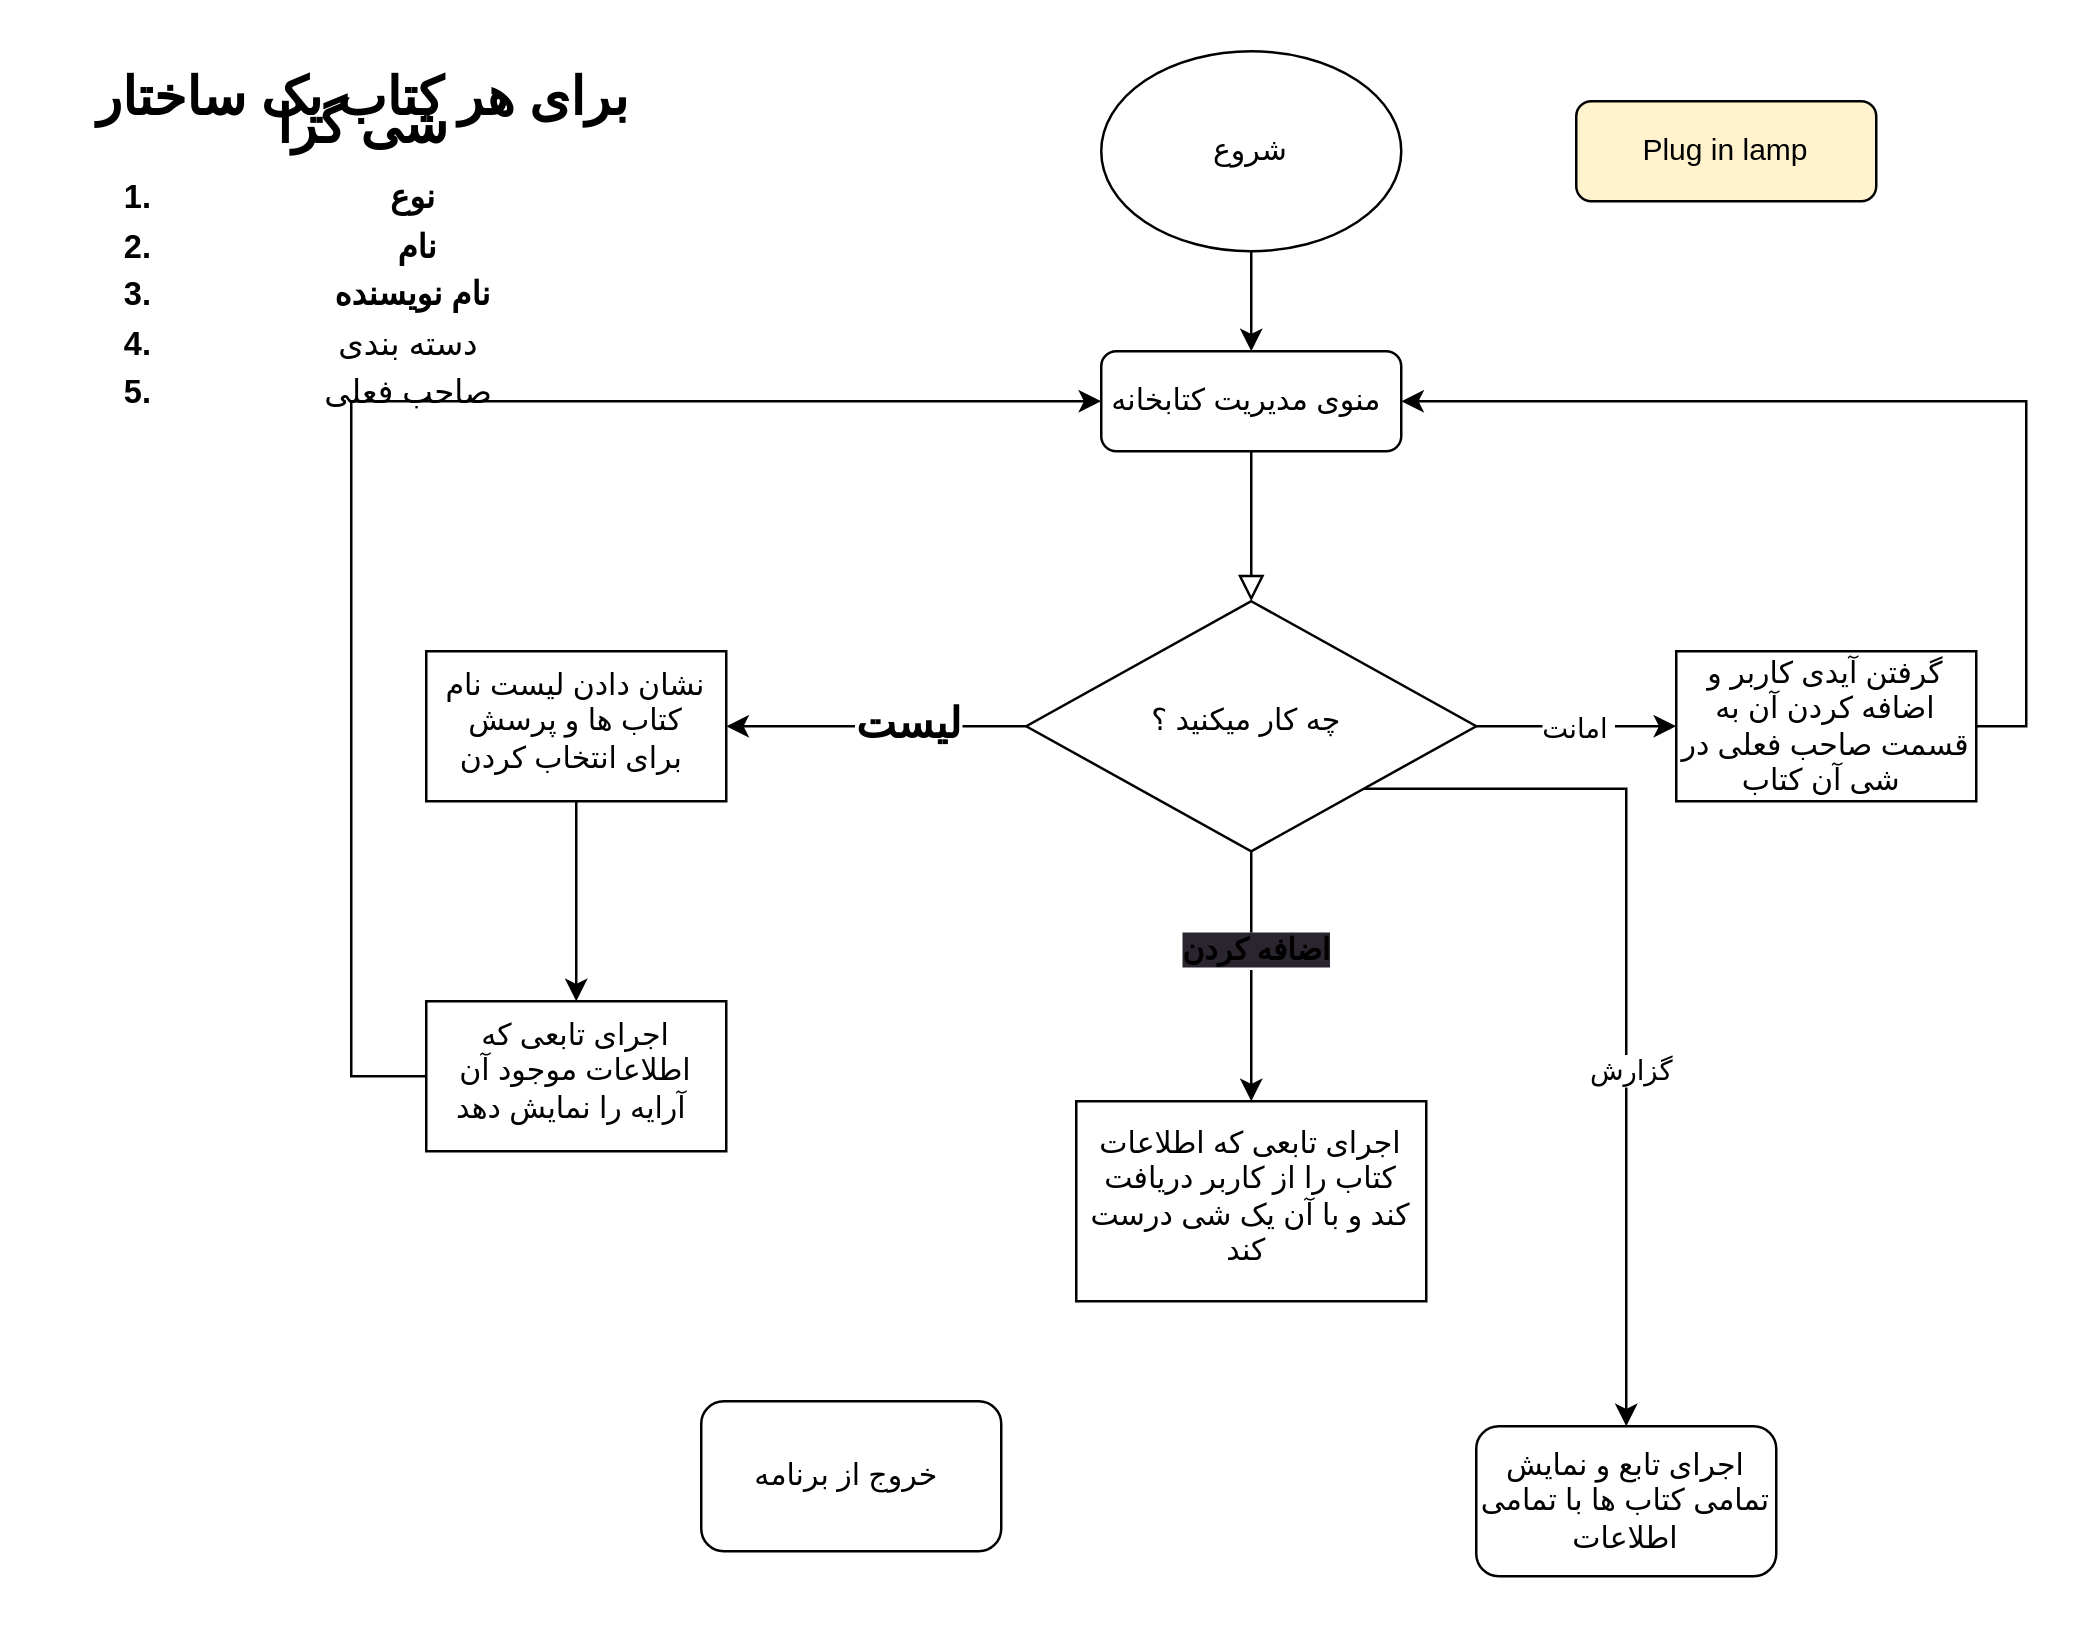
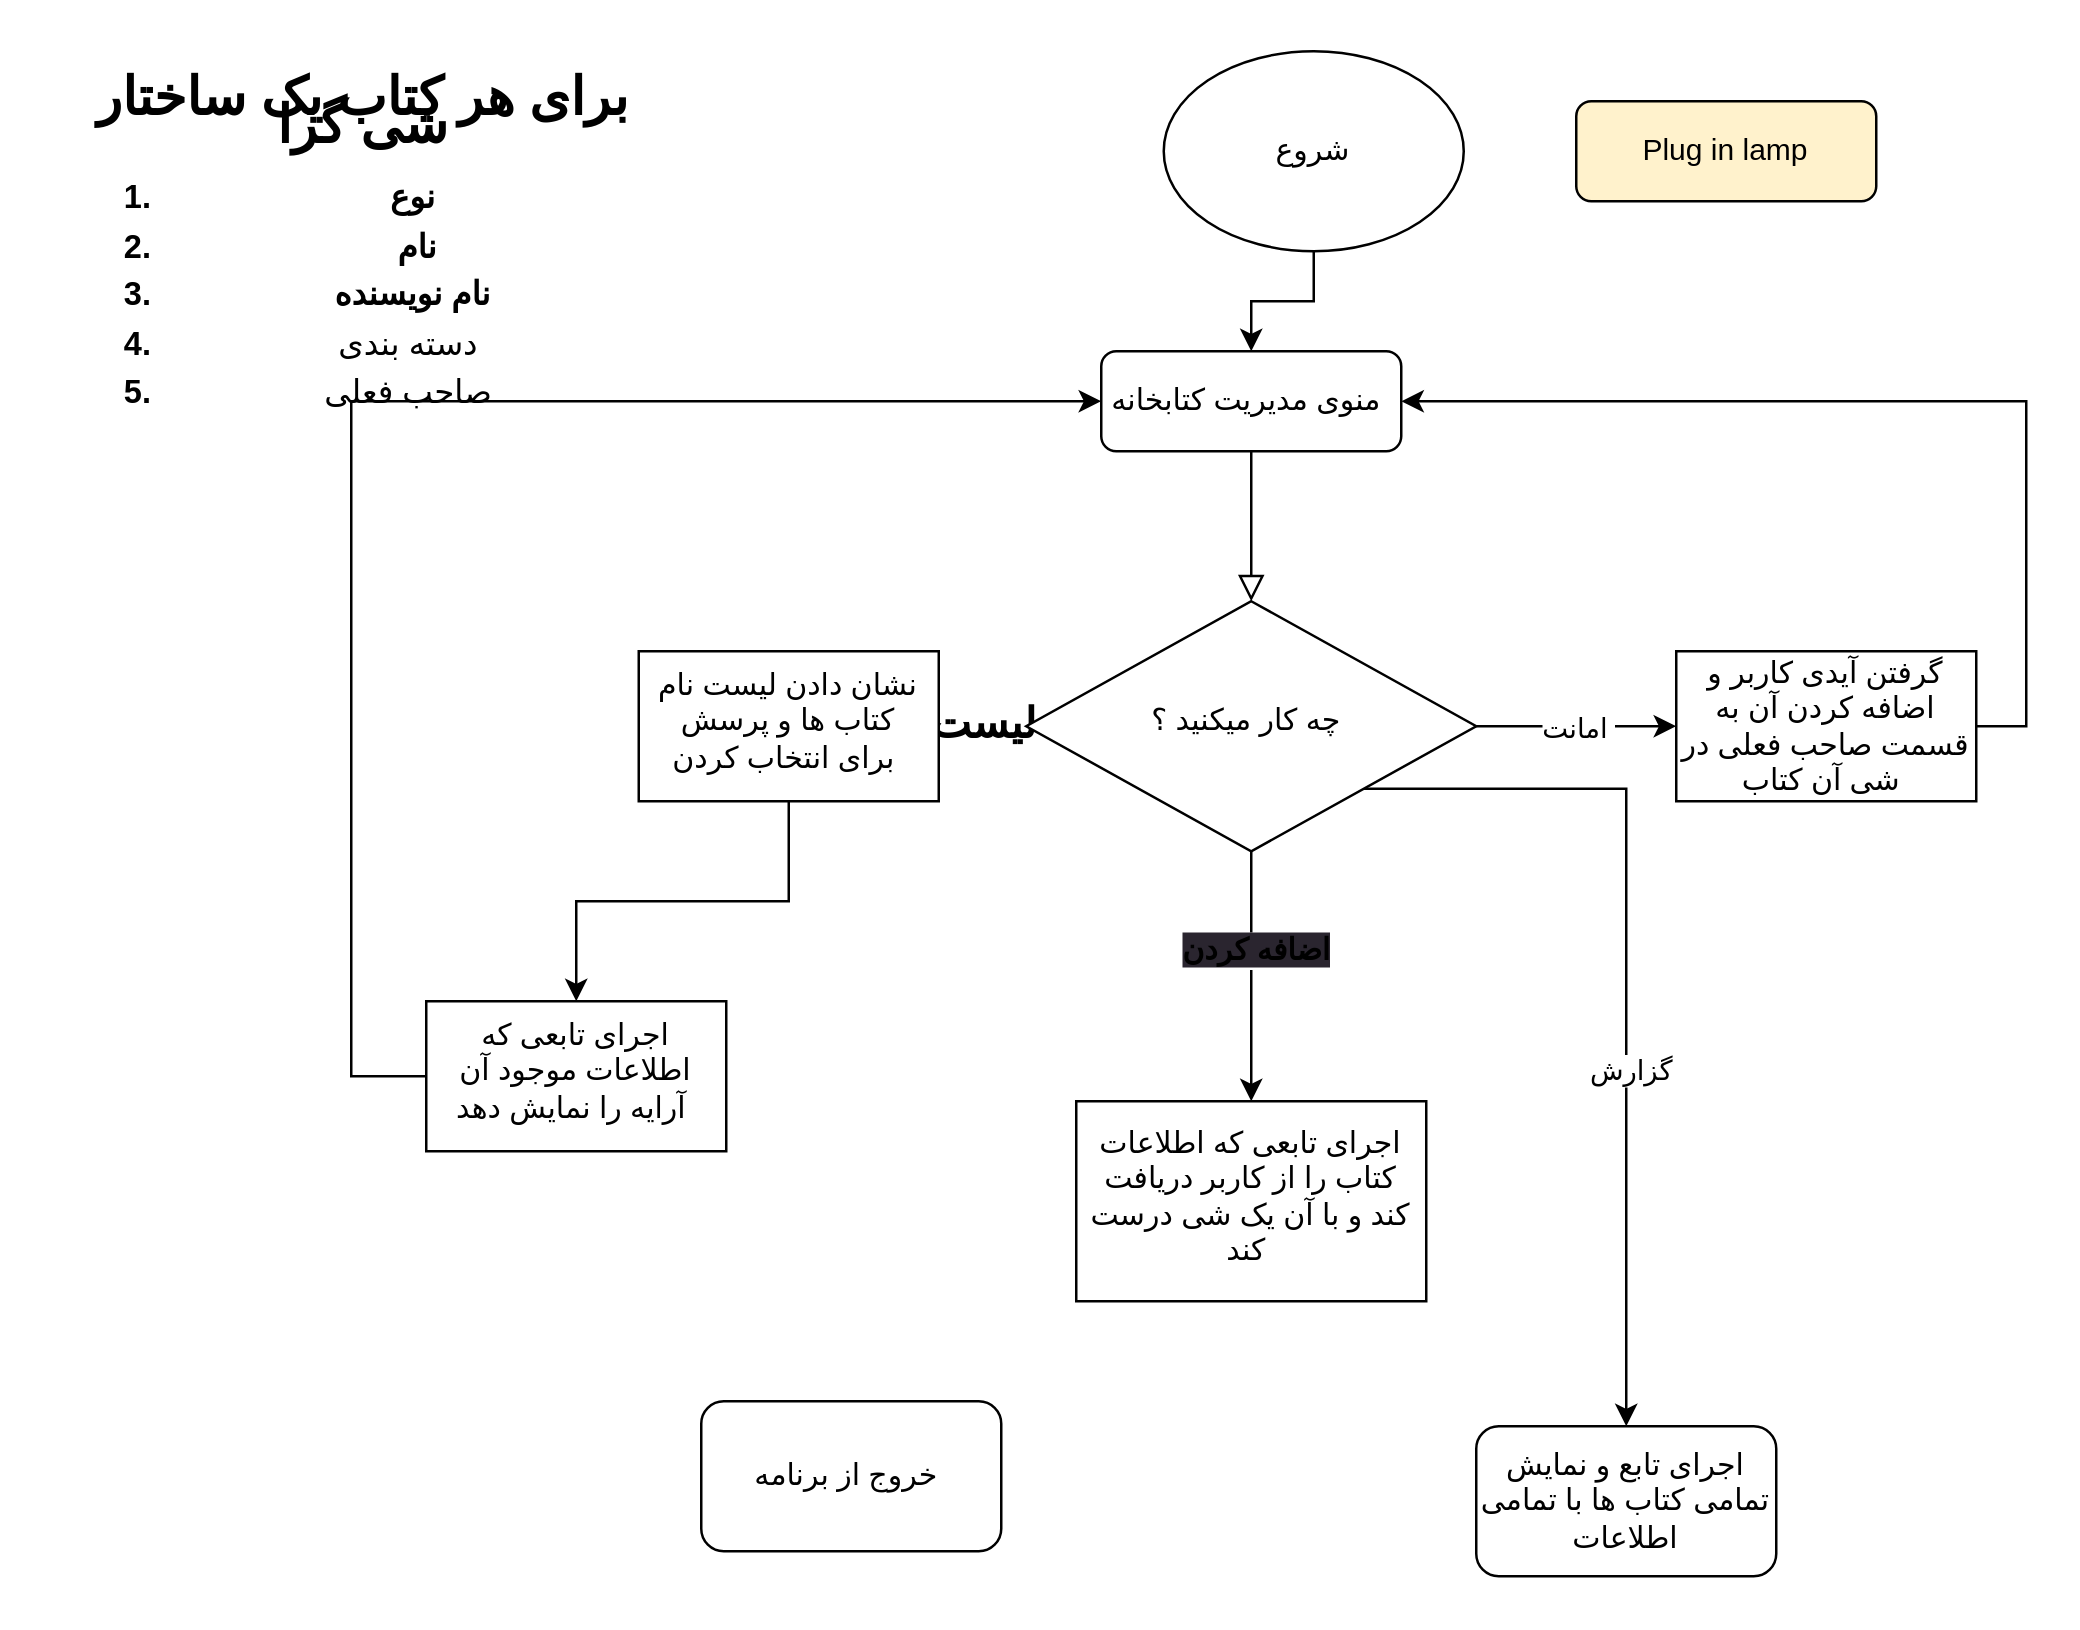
(1251, 151) -> (1314, 151)
(576, 726) -> (789, 726)
